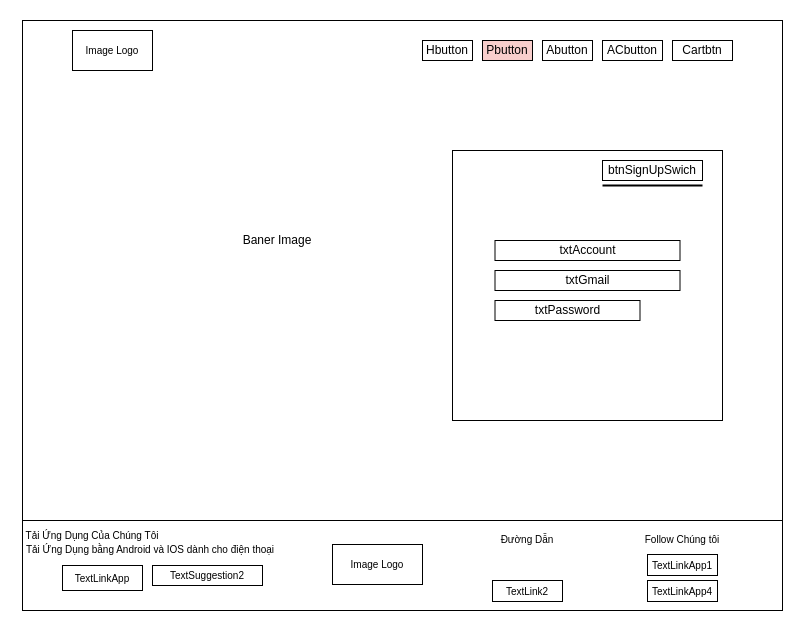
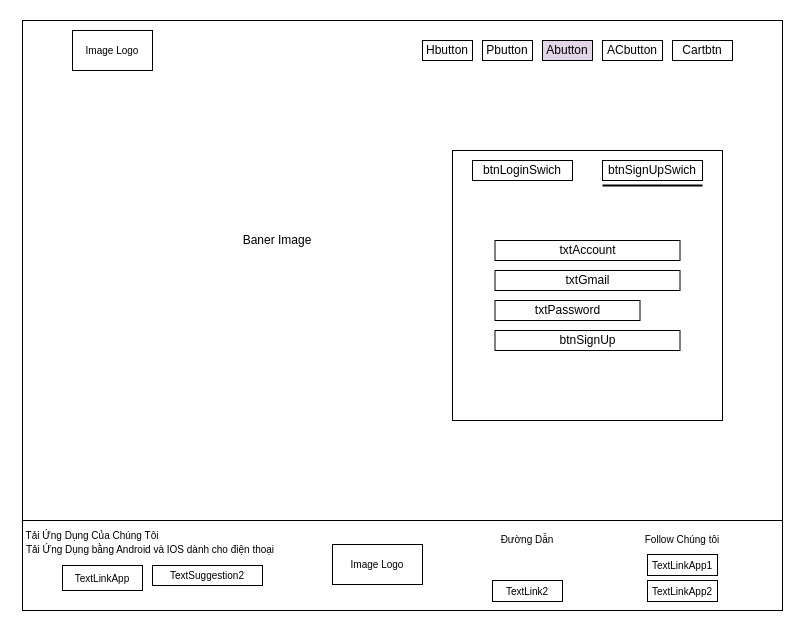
(508, 51) -> (508, 51)
(568, 51) -> (568, 51)
none -> (523, 171)
none -> (588, 341)
(683, 592) -> (683, 592)
